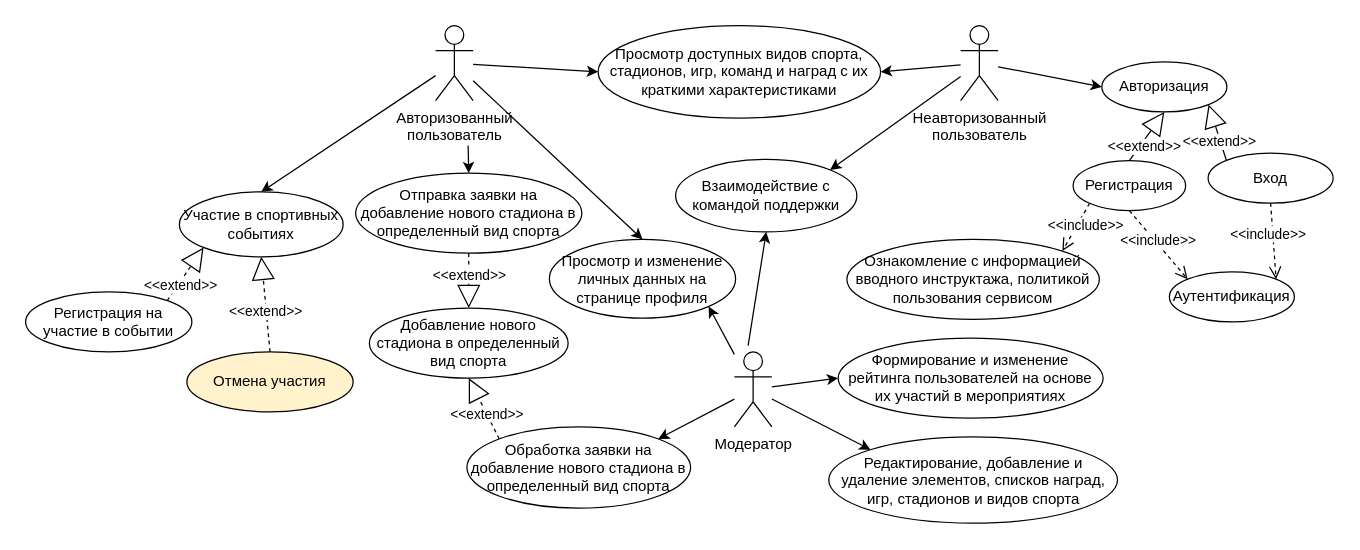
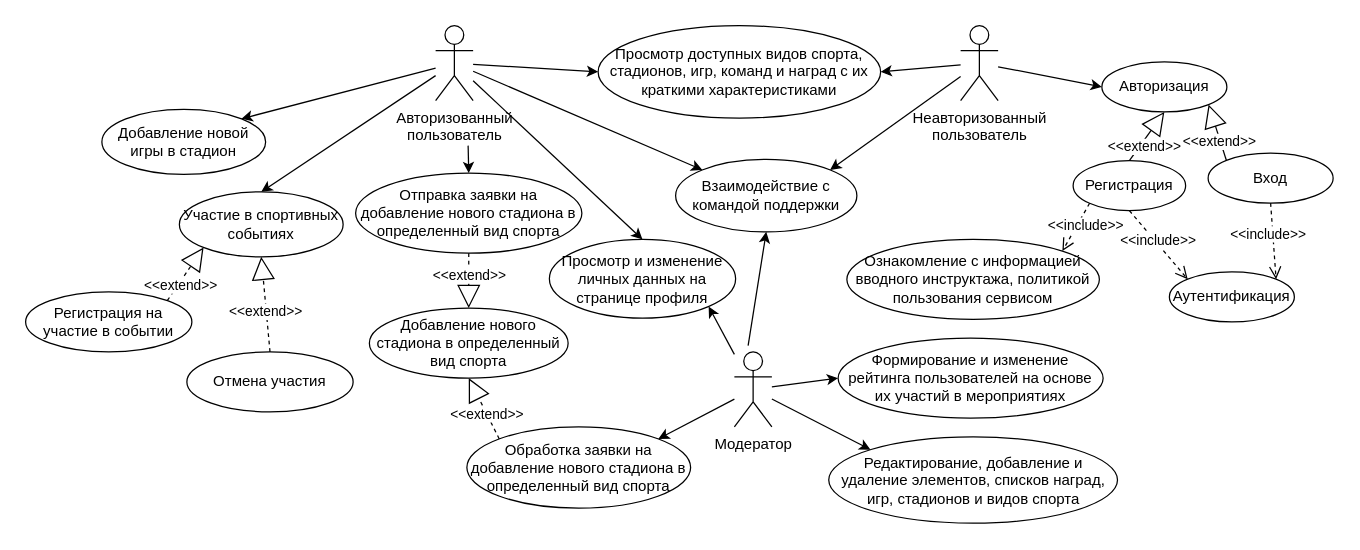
none -> (342, 92)
none -> (584, 119)
none -> (184, 142)
(270, 382) -> (270, 382)
